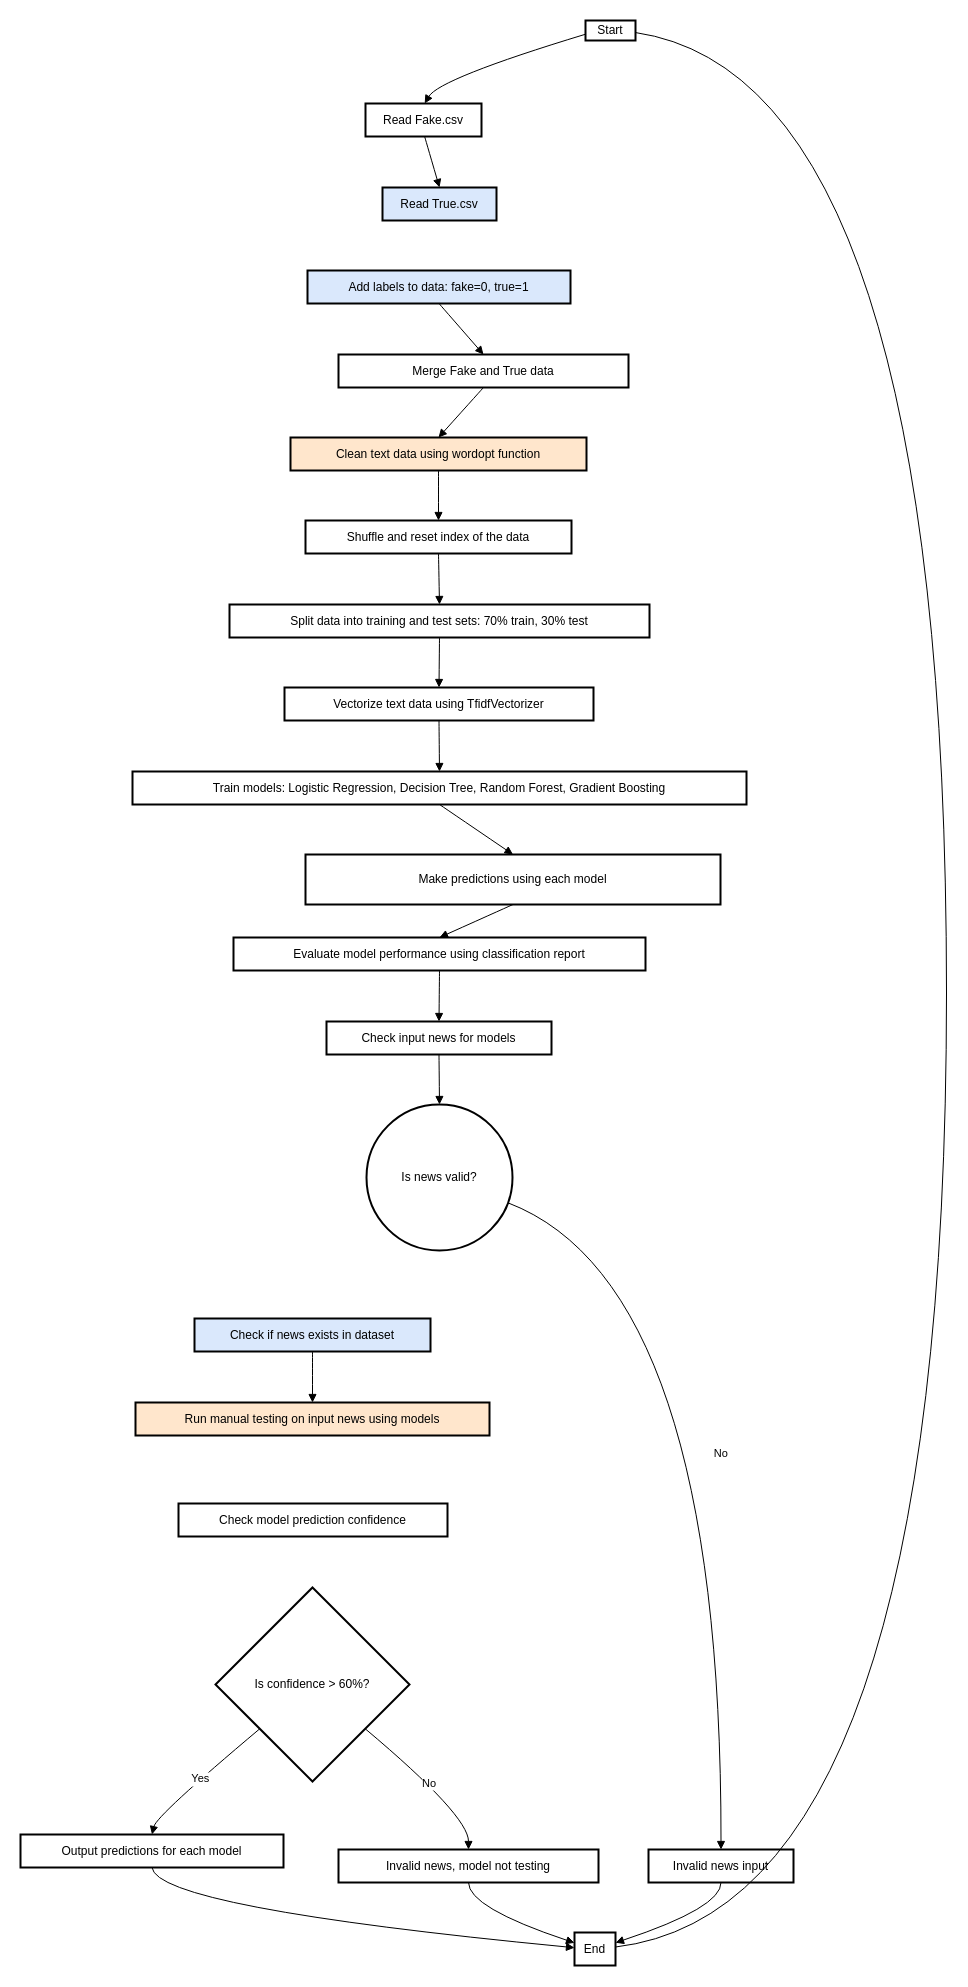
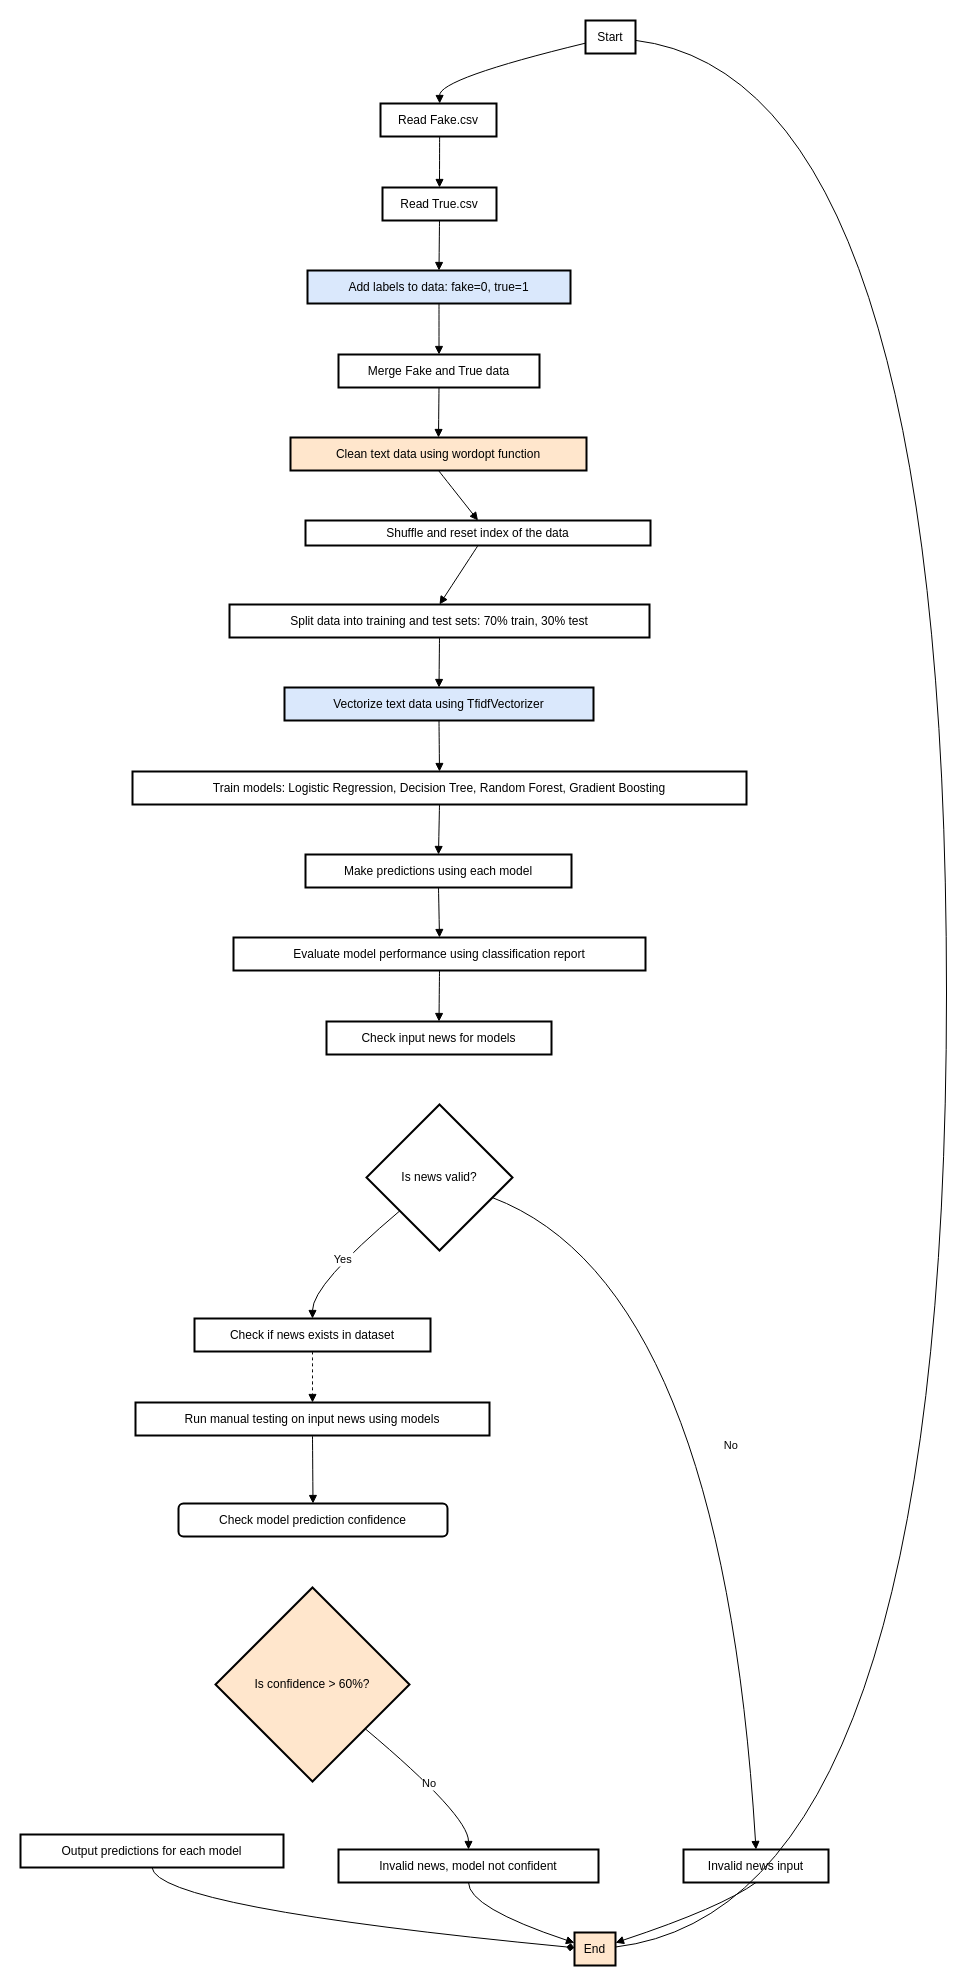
(611, 31) -> (611, 37)
(424, 120) -> (439, 120)
(440, 204) -> (440, 204)
none -> (439, 242)
(484, 371) -> (439, 371)
(439, 537) -> (478, 533)
(439, 704) -> (439, 704)
(513, 880) -> (439, 871)
(439, 1076) -> none
(440, 1178) -> (440, 1178)
none -> (350, 1256)
(313, 1335) -> (313, 1335)
(313, 1375) -> (313, 1375)
(313, 1419) -> (313, 1419)
none -> (313, 1466)
(313, 1520) -> (313, 1520)
(313, 1685) -> (313, 1685)
(205, 1775) -> none
(721, 1866) -> (756, 1866)
(469, 1867) -> (469, 1867)
(565, 1947) -> (565, 1947)
(595, 1949) -> (595, 1949)
